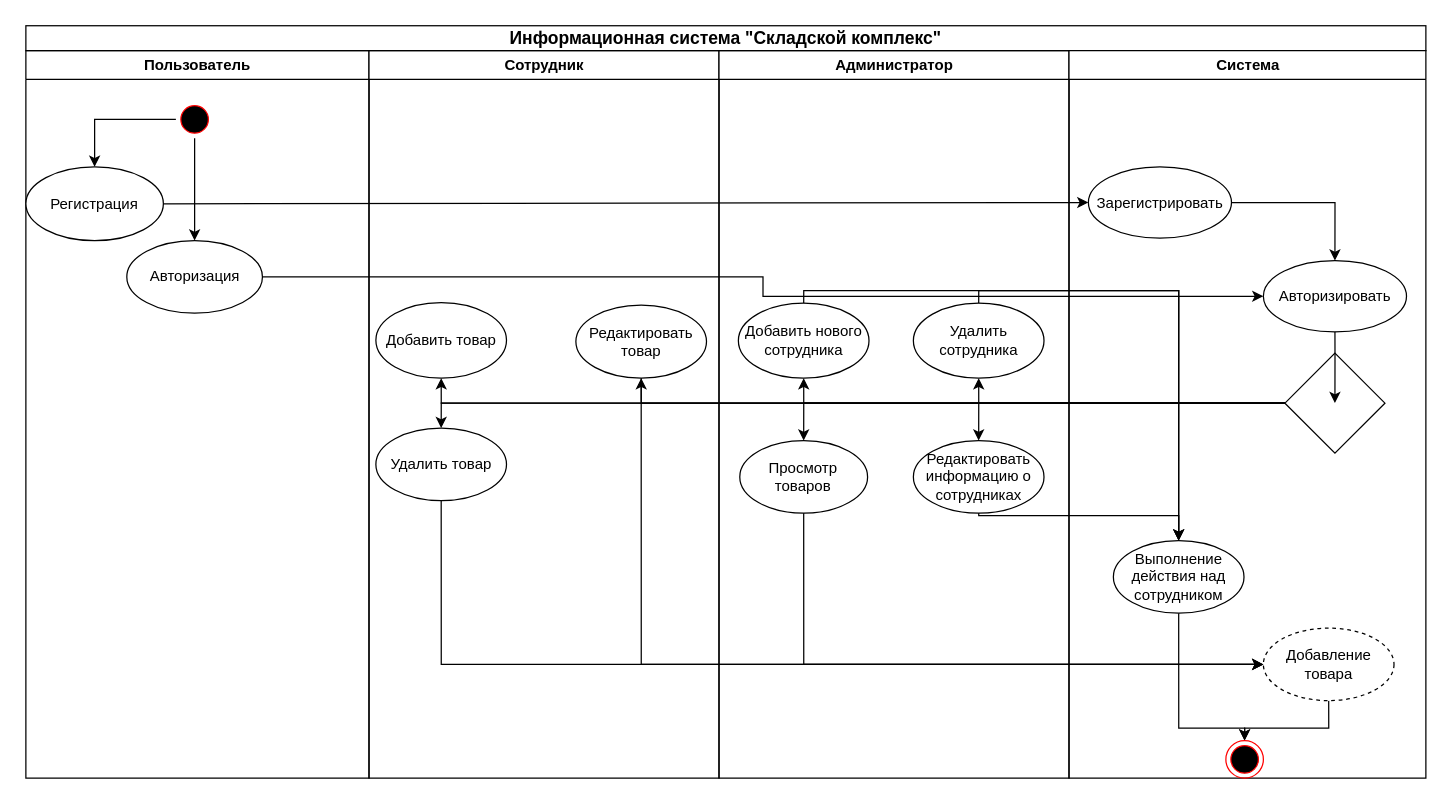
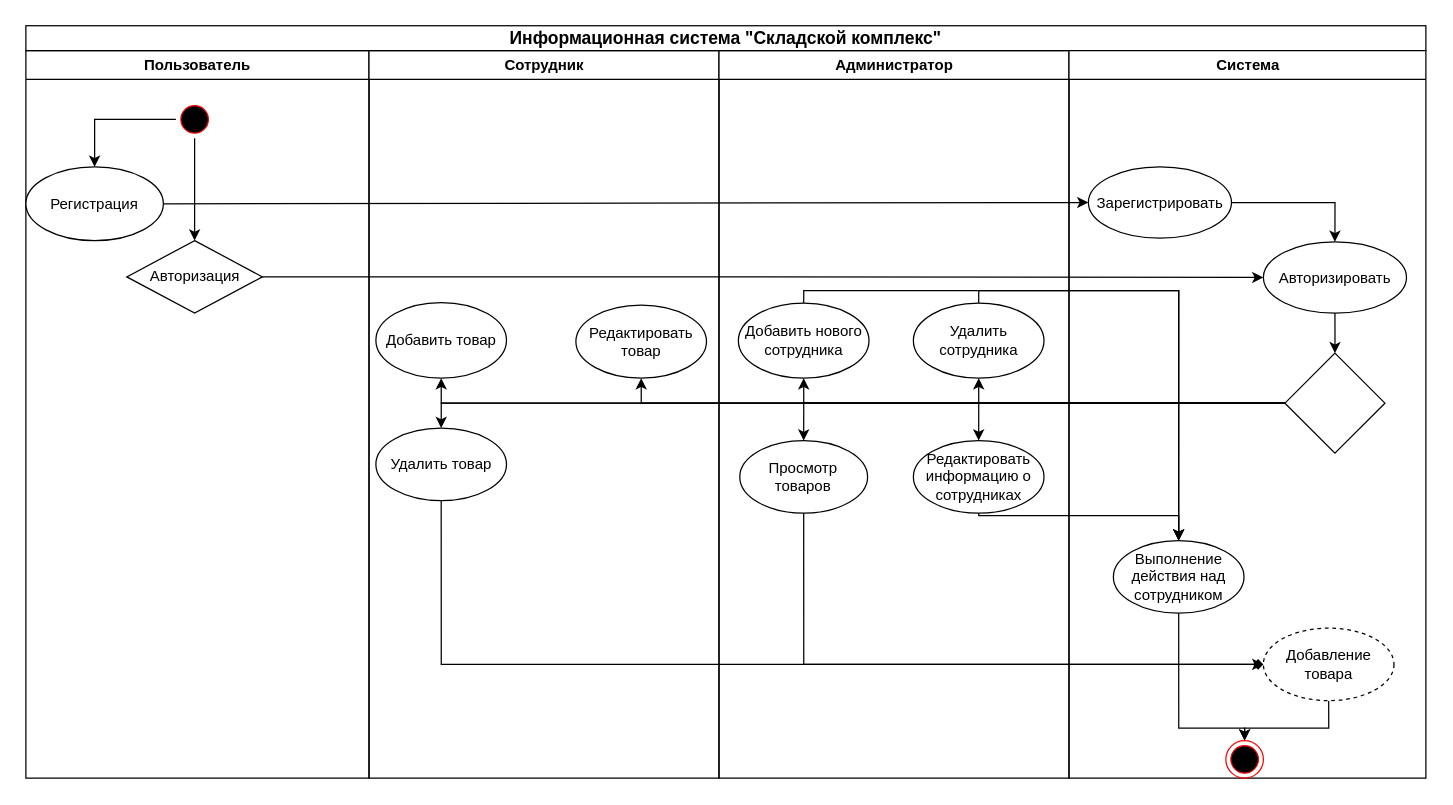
(194, 277) -> (194, 277)
(1335, 296) -> (1335, 278)
(641, 533) -> none
(639, 664) -> (639, 664)
